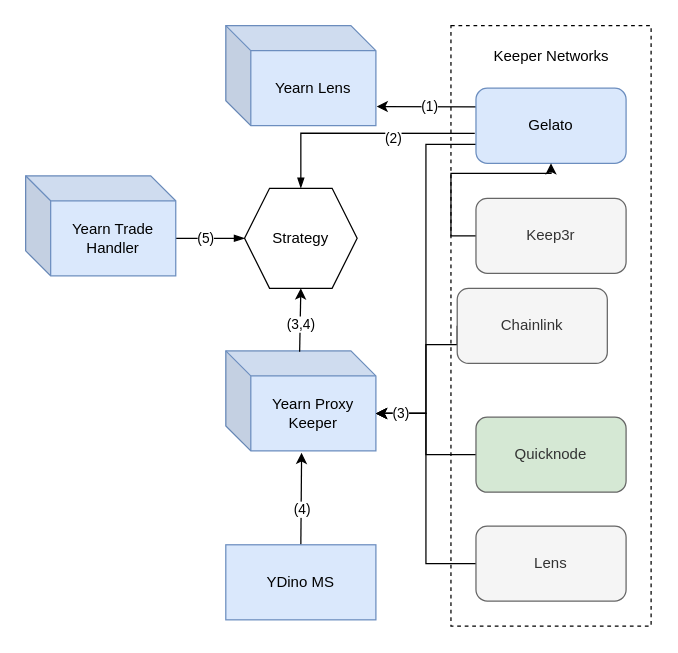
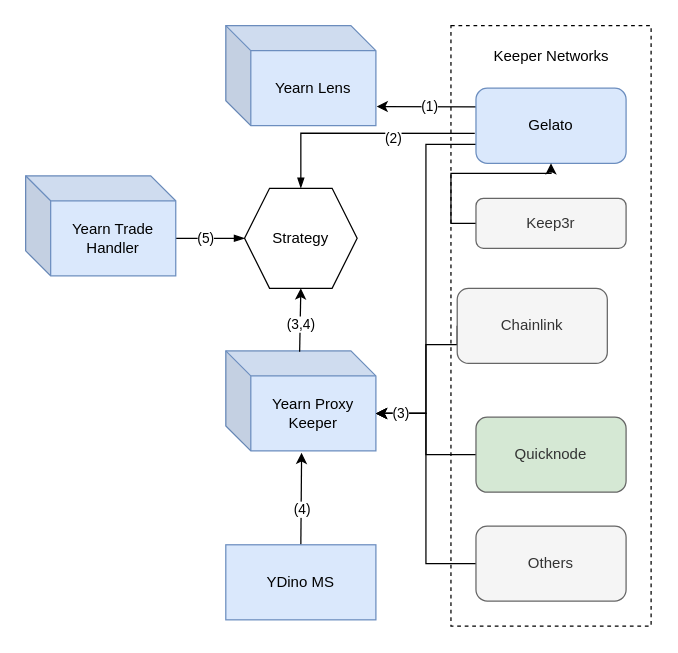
(551, 236) -> (551, 223)
(551, 563) -> (551, 563)
